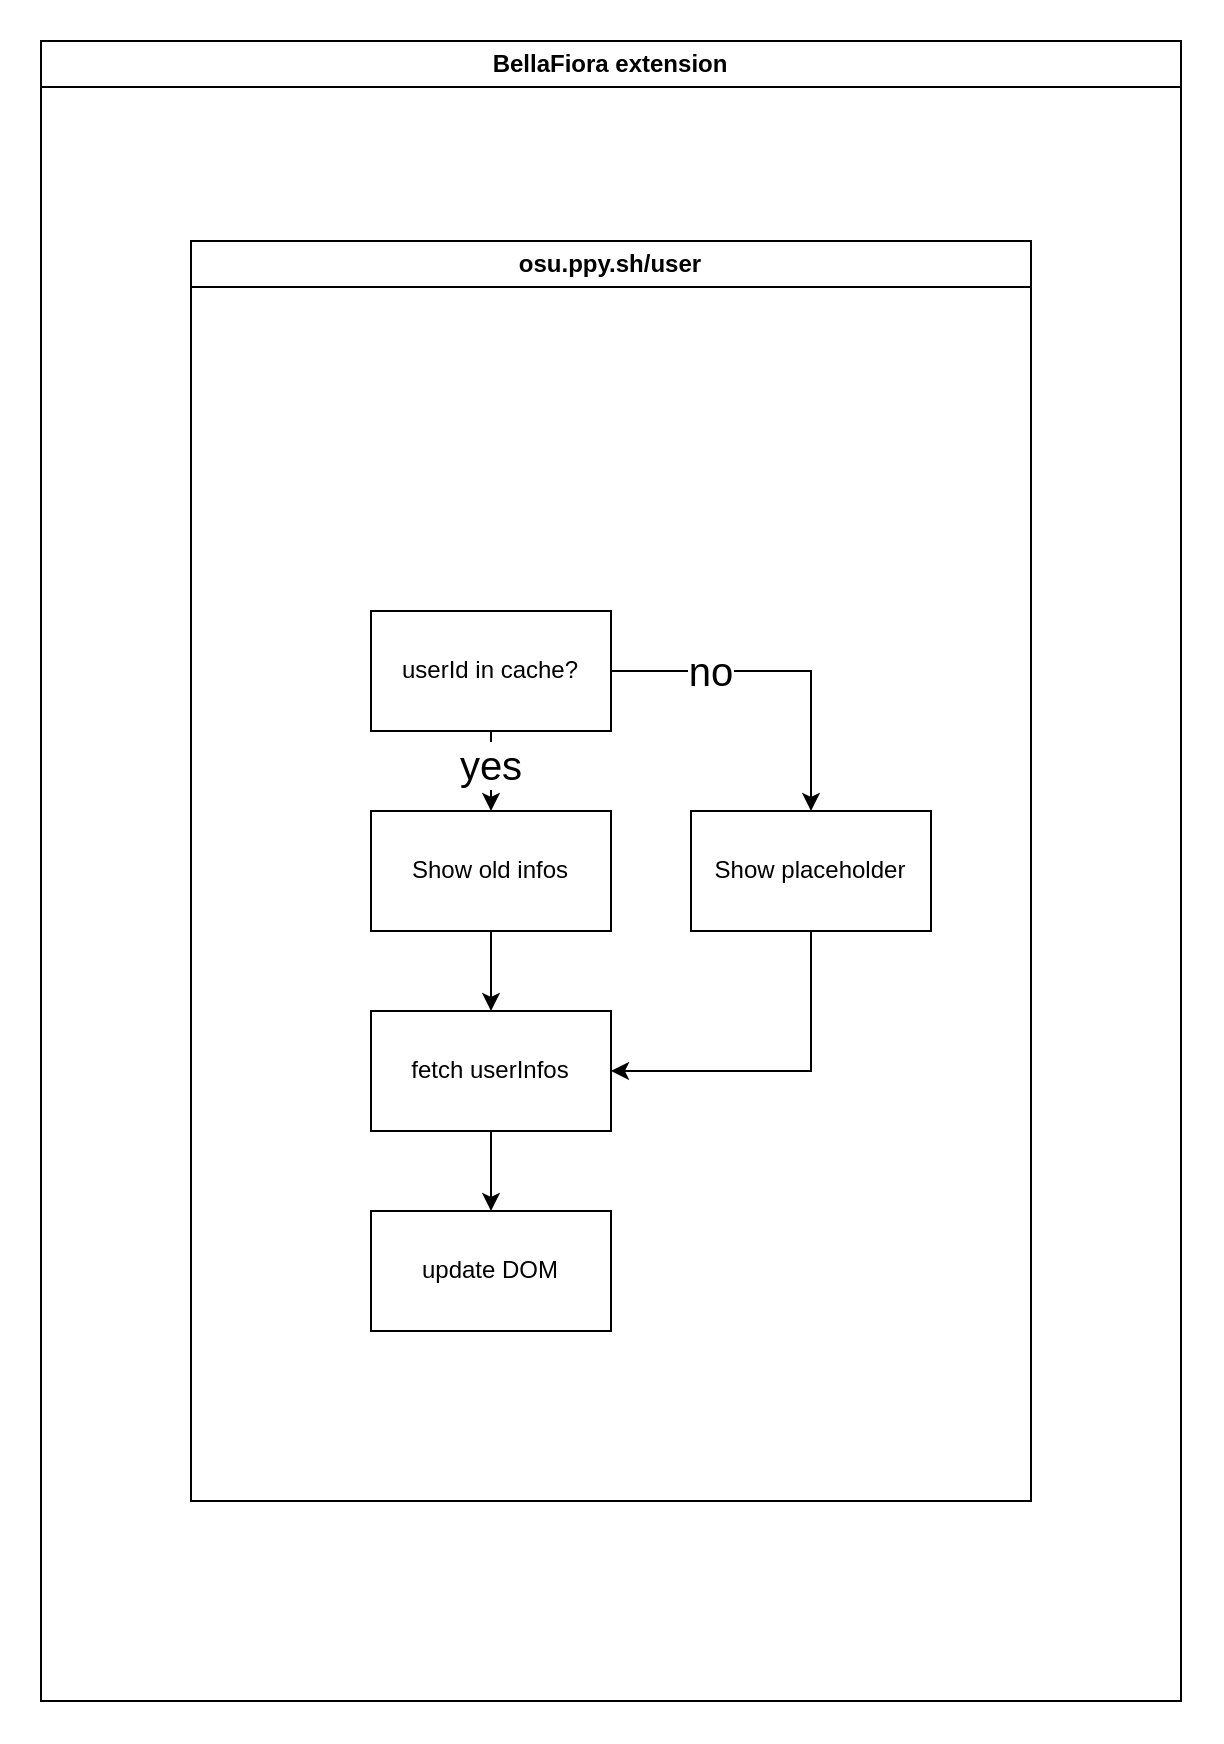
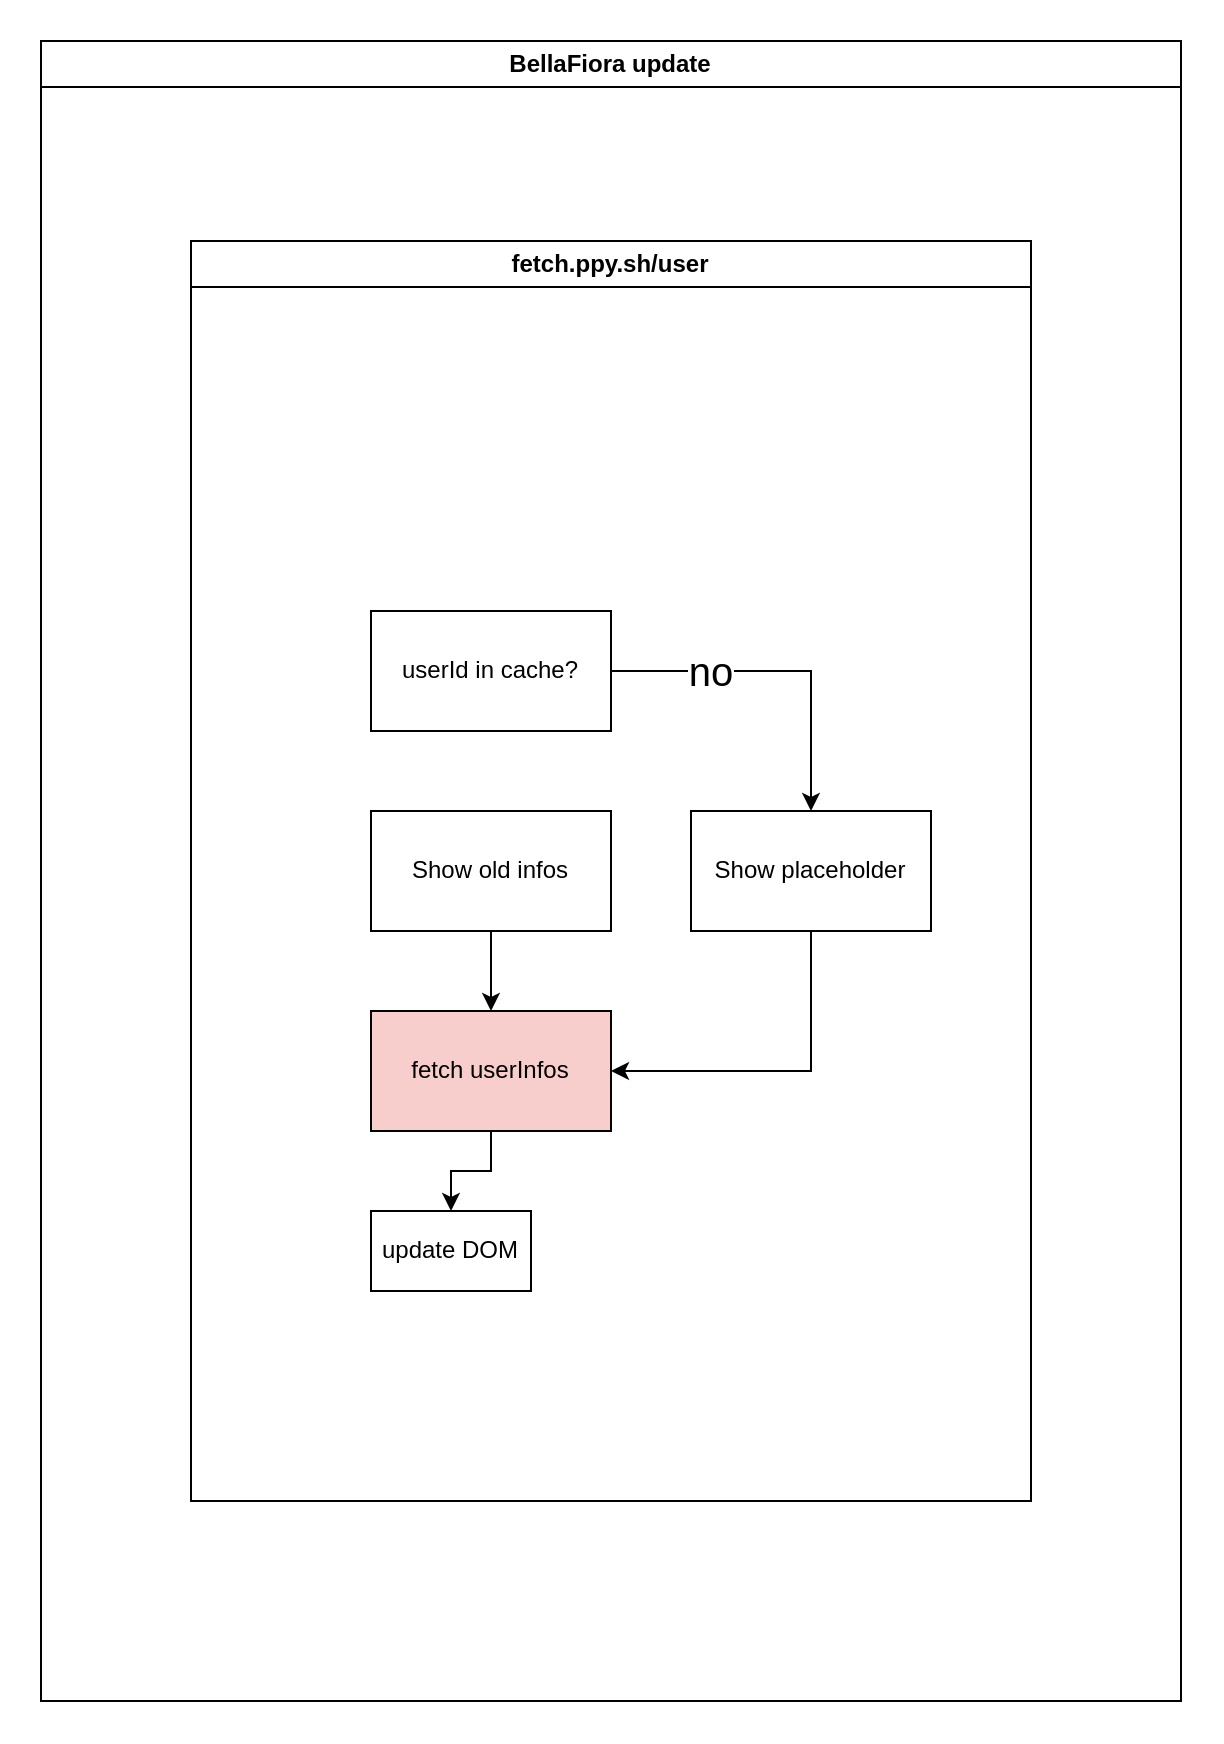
(611, 65) -> (611, 65)
(611, 265) -> (611, 265)
(491, 777) -> none
(491, 1071) -> (491, 1071)
(491, 1271) -> (451, 1251)
